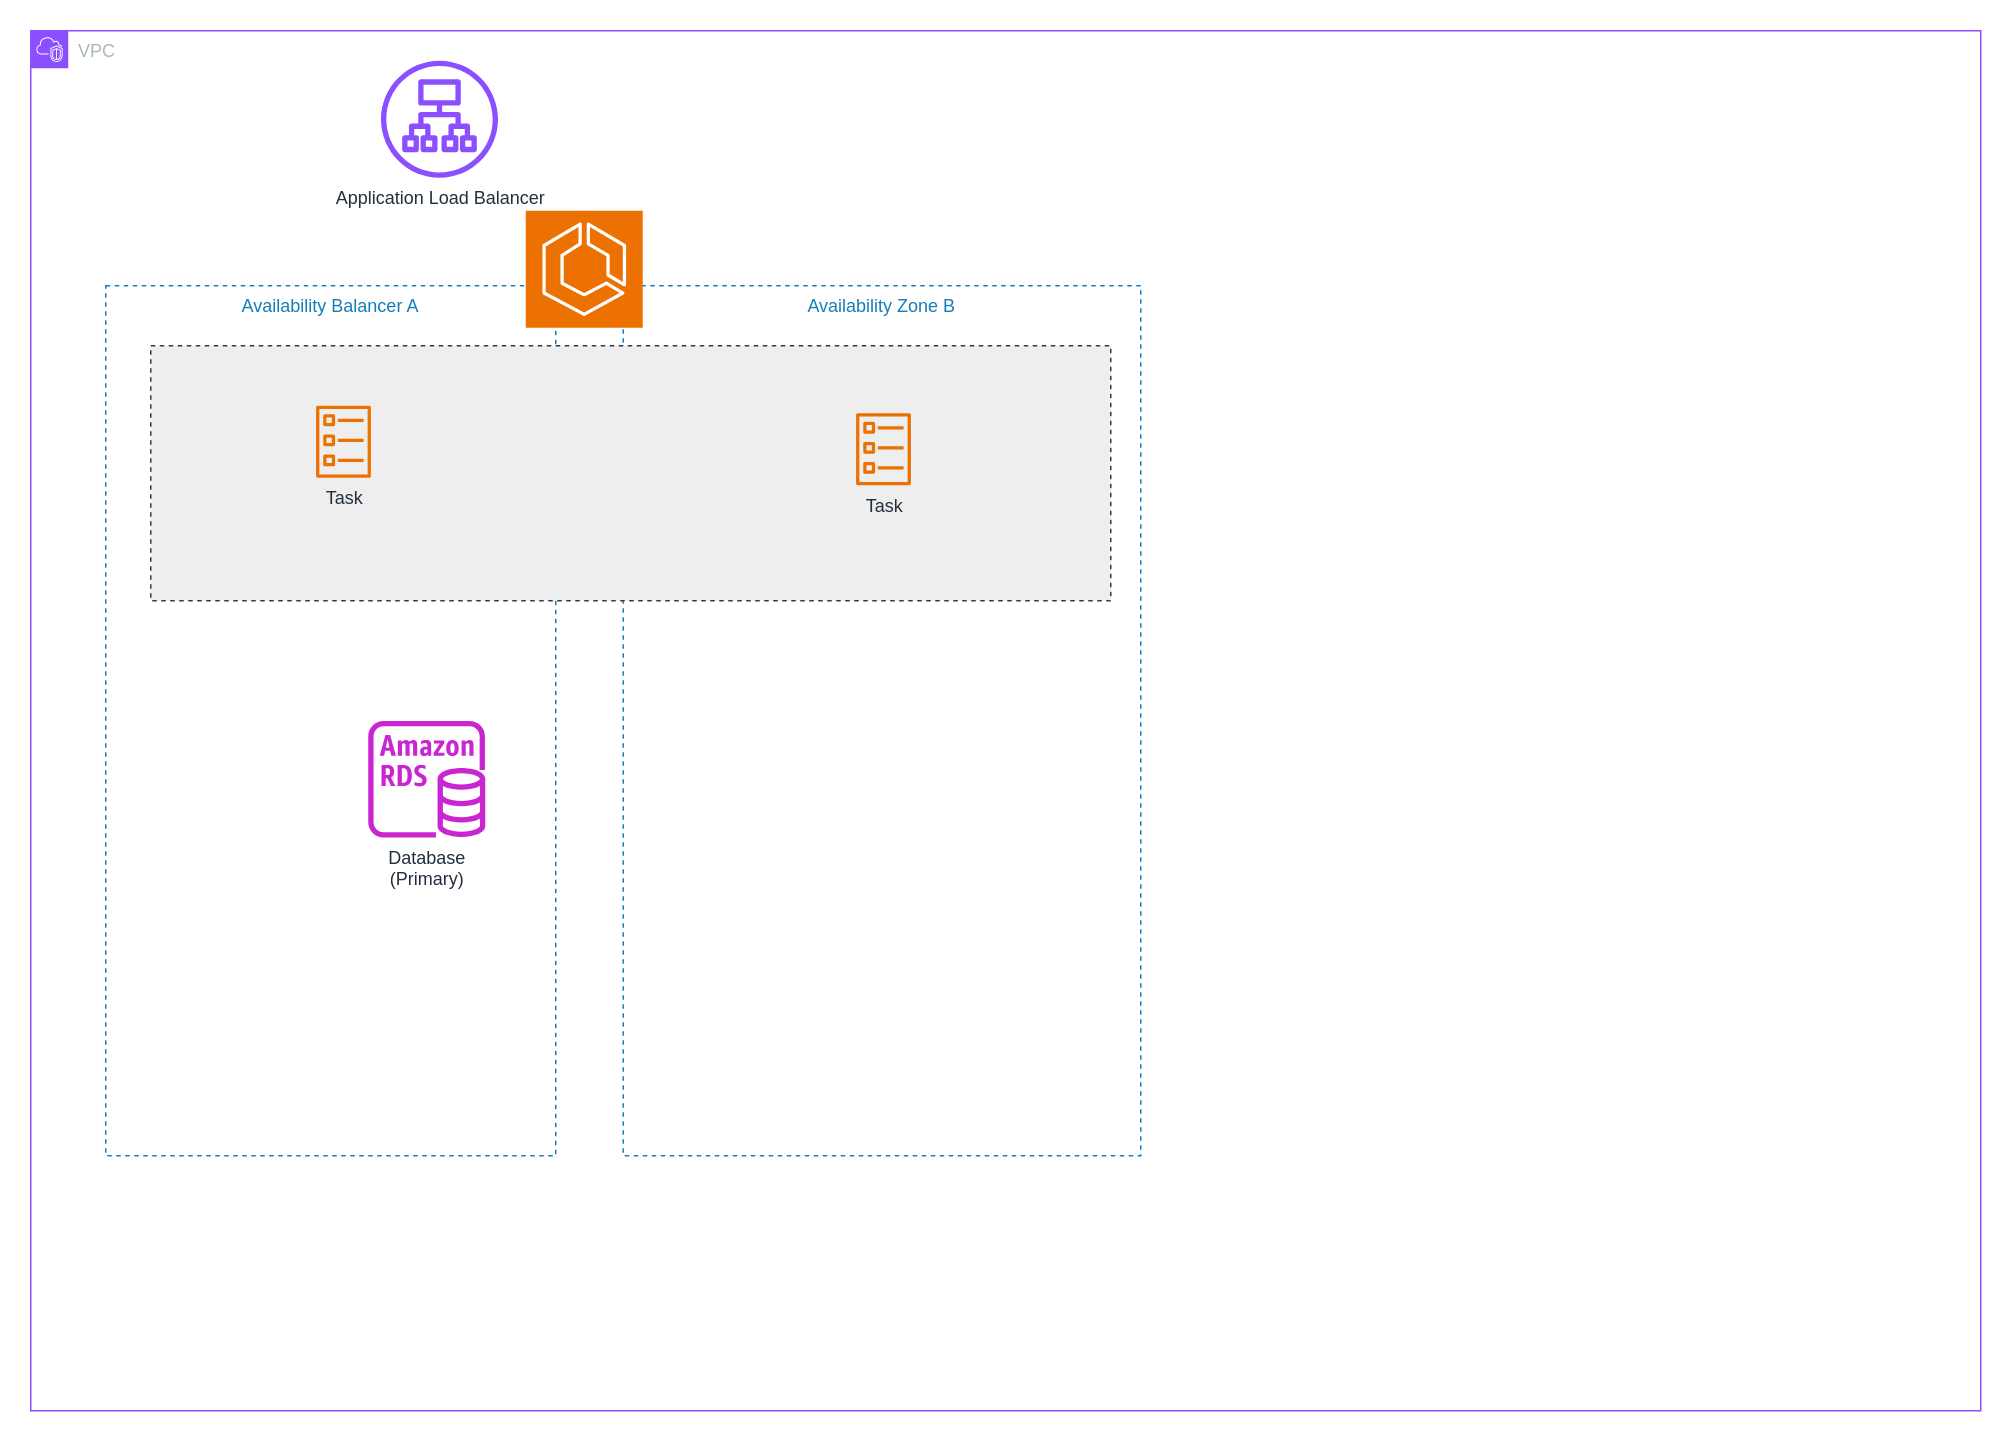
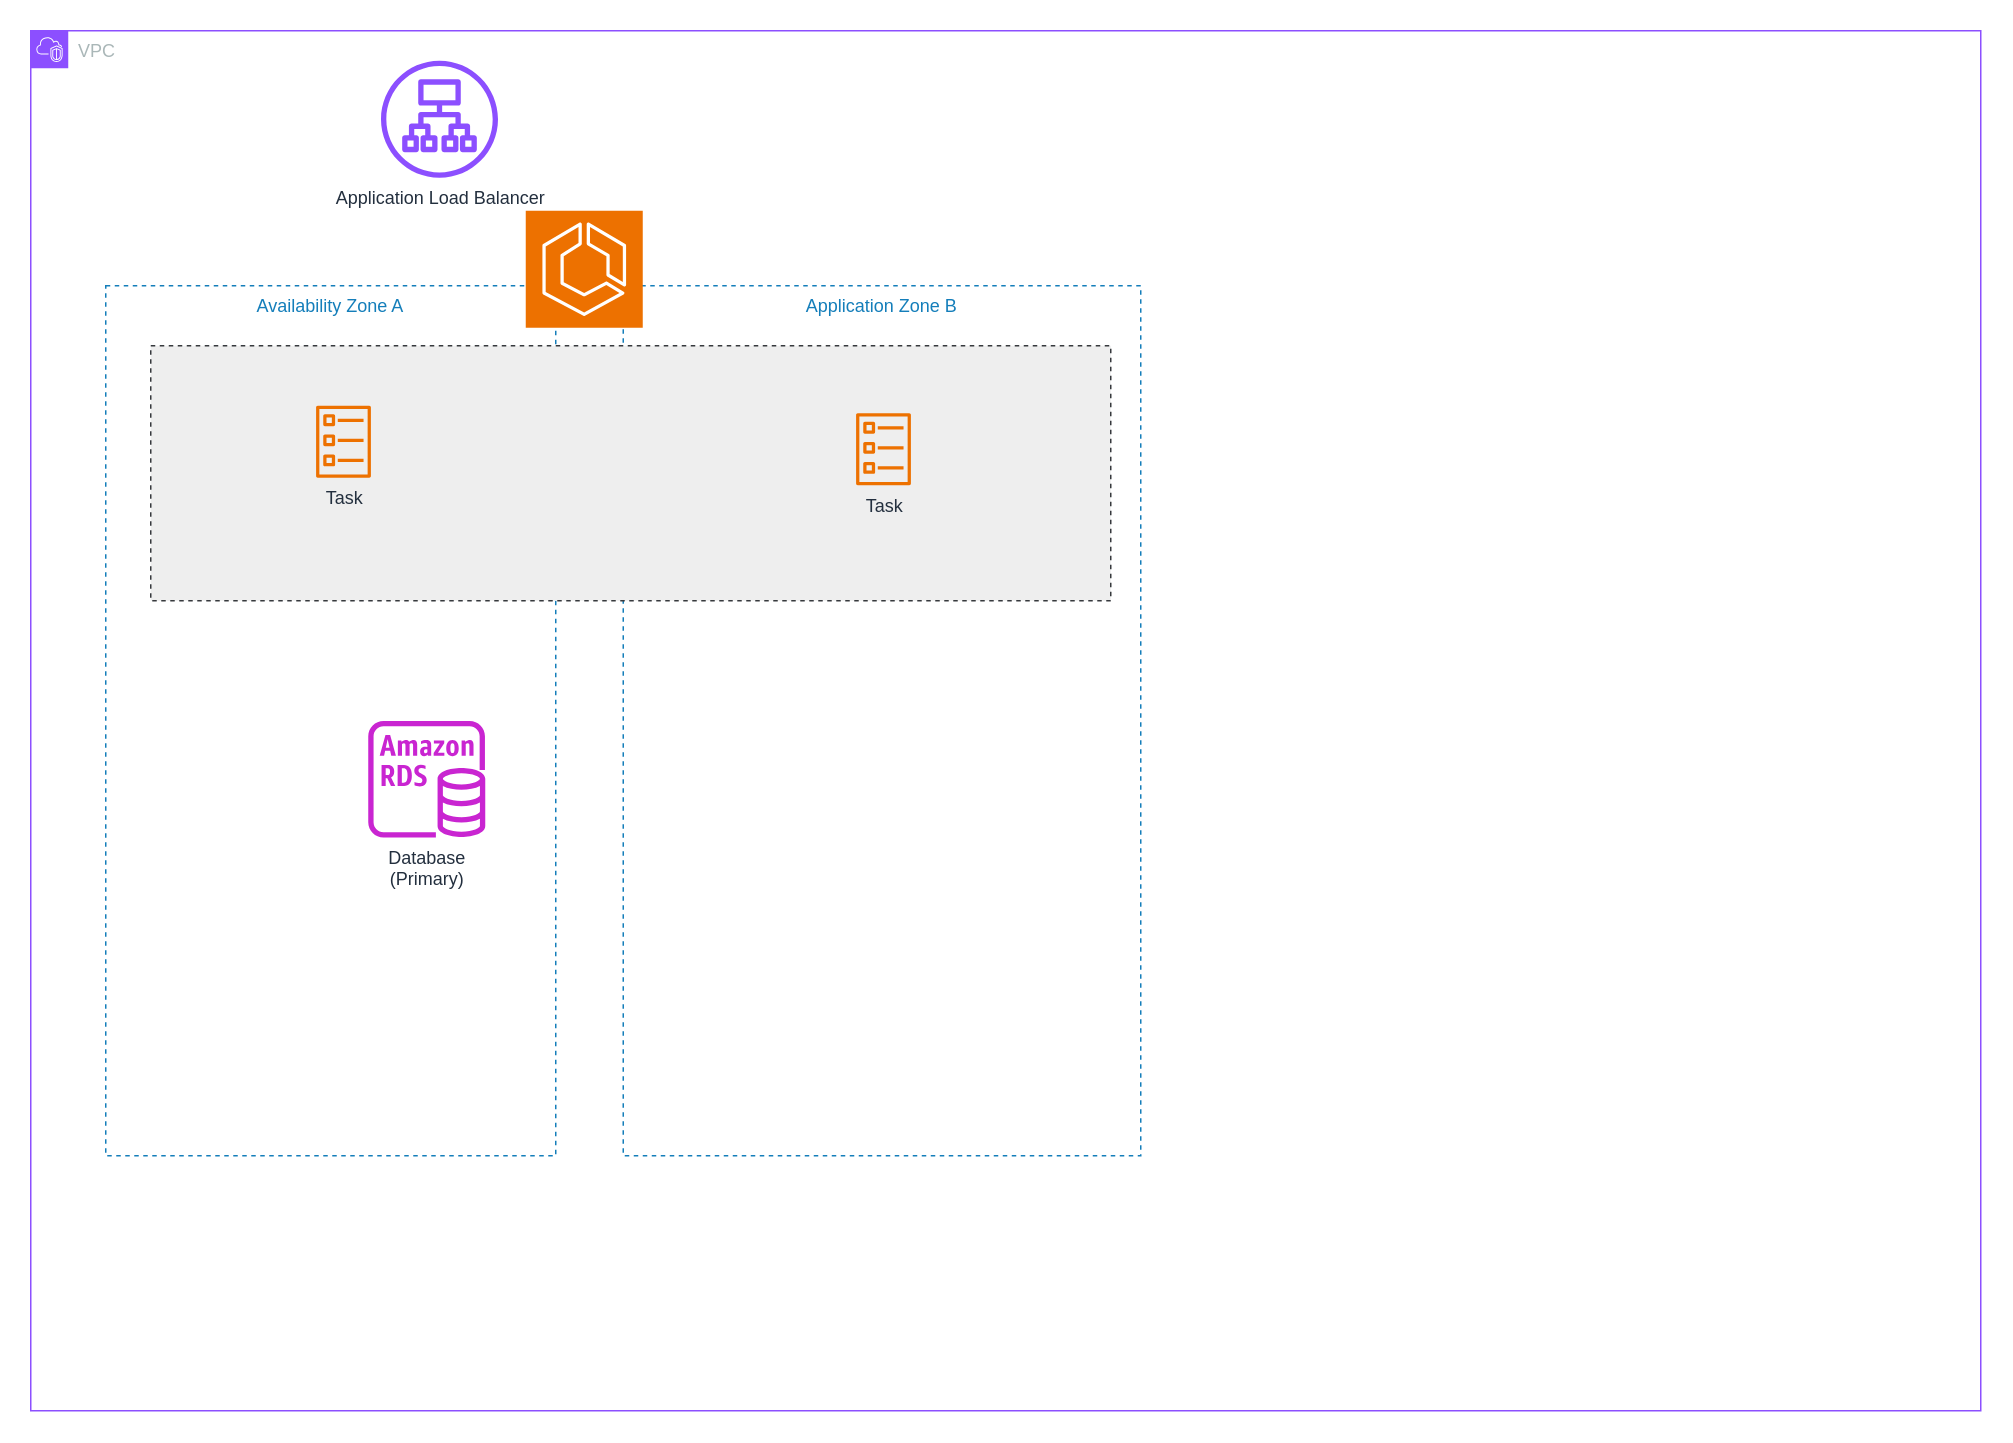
(331, 307) -> (331, 307)
(882, 307) -> (882, 307)
